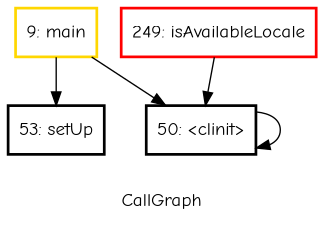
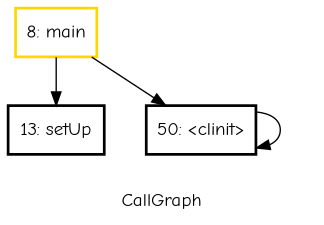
(56, 32) -> (56, 32)
(219, 32) -> none
(56, 130) -> (56, 130)
